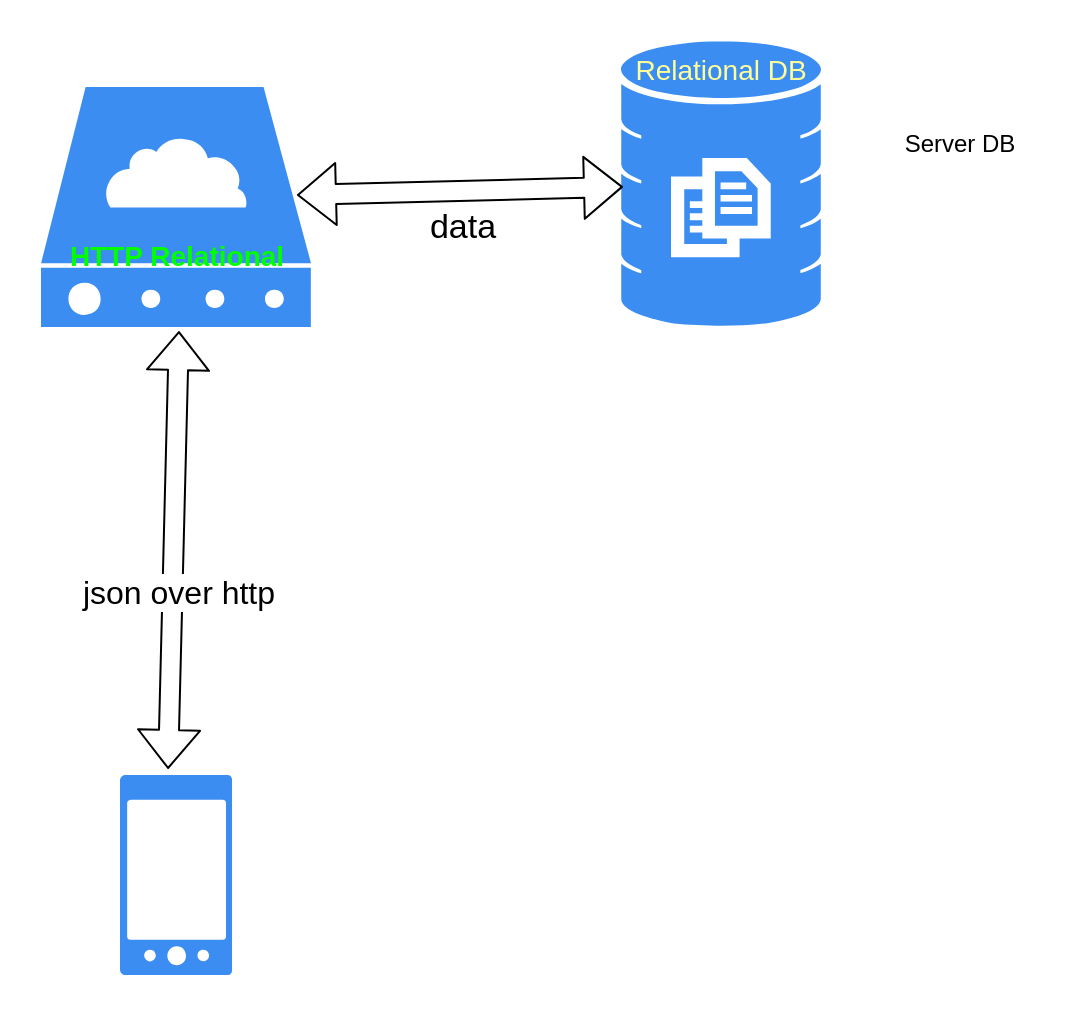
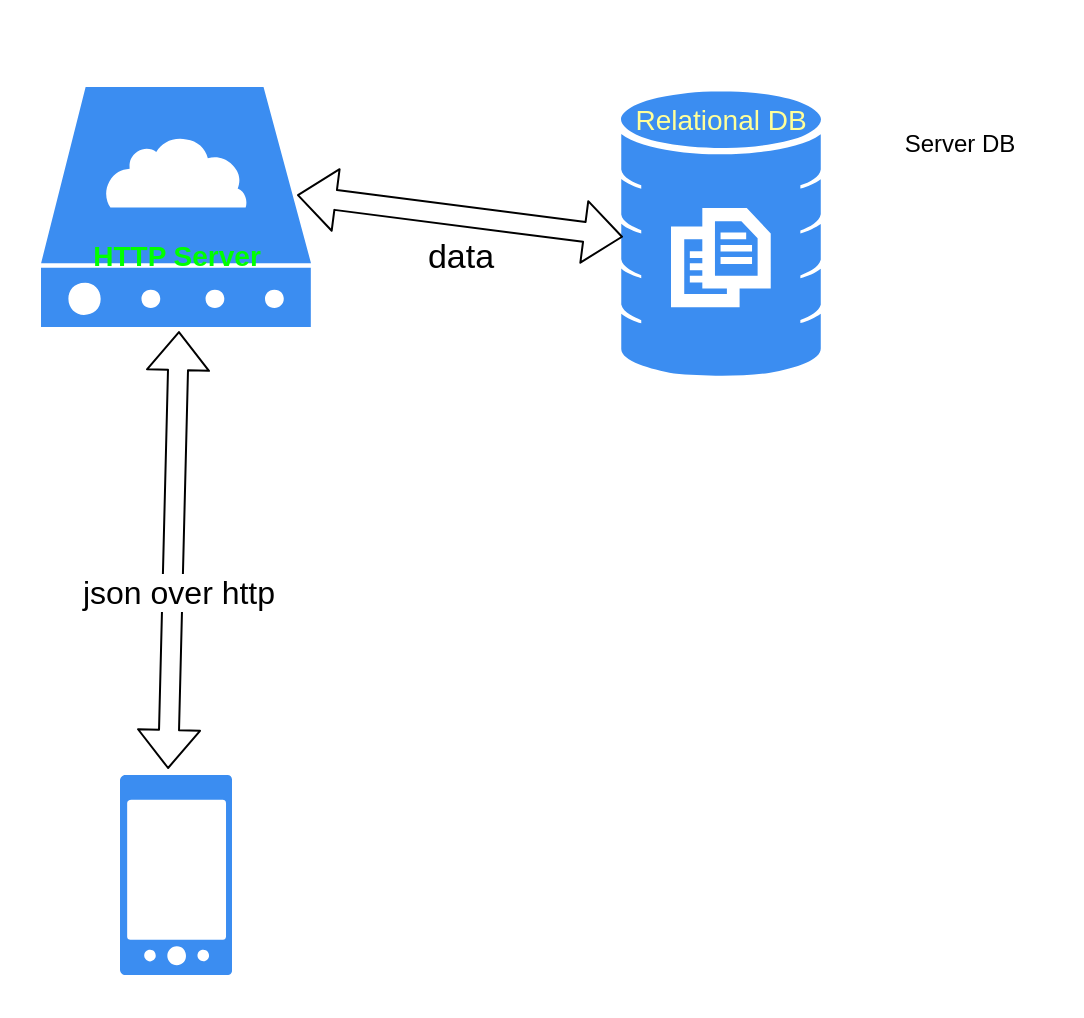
(178, 115) -> (178, 115)
(721, 184) -> (721, 234)
